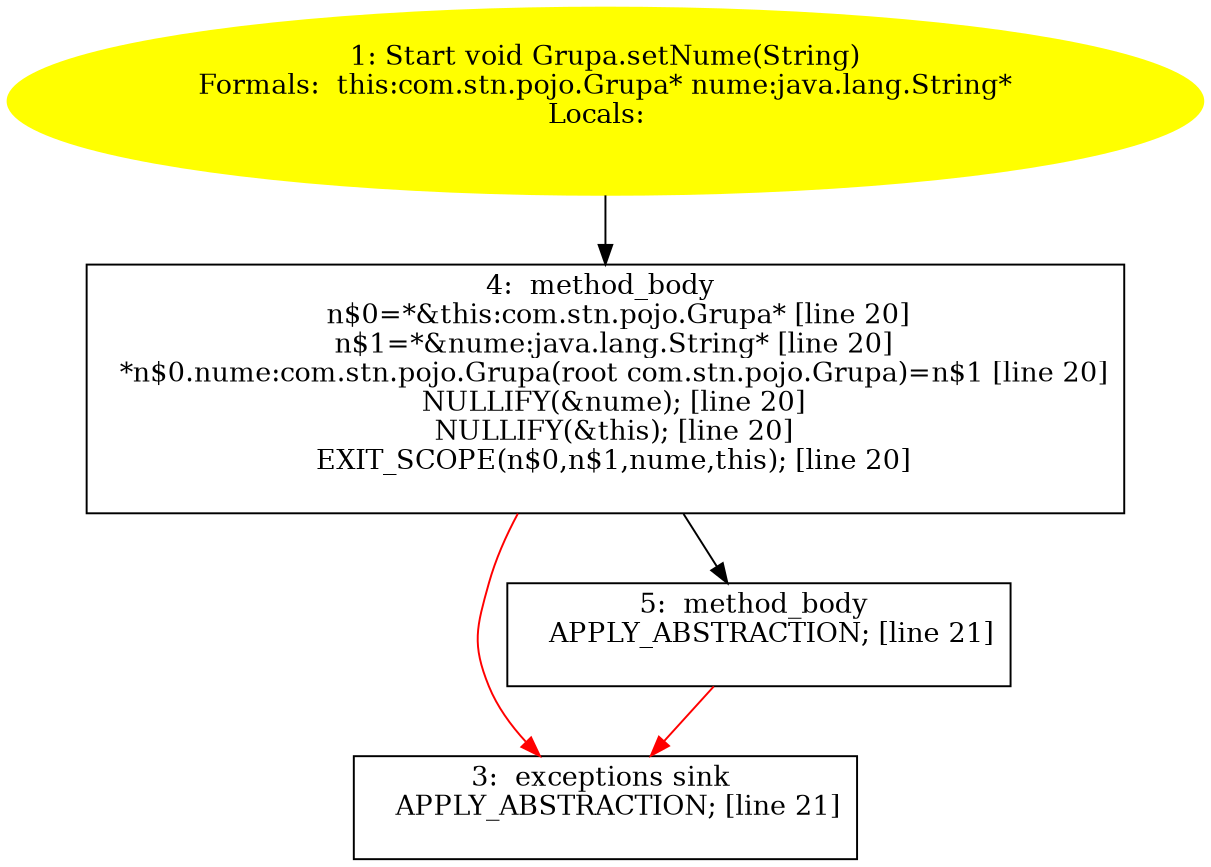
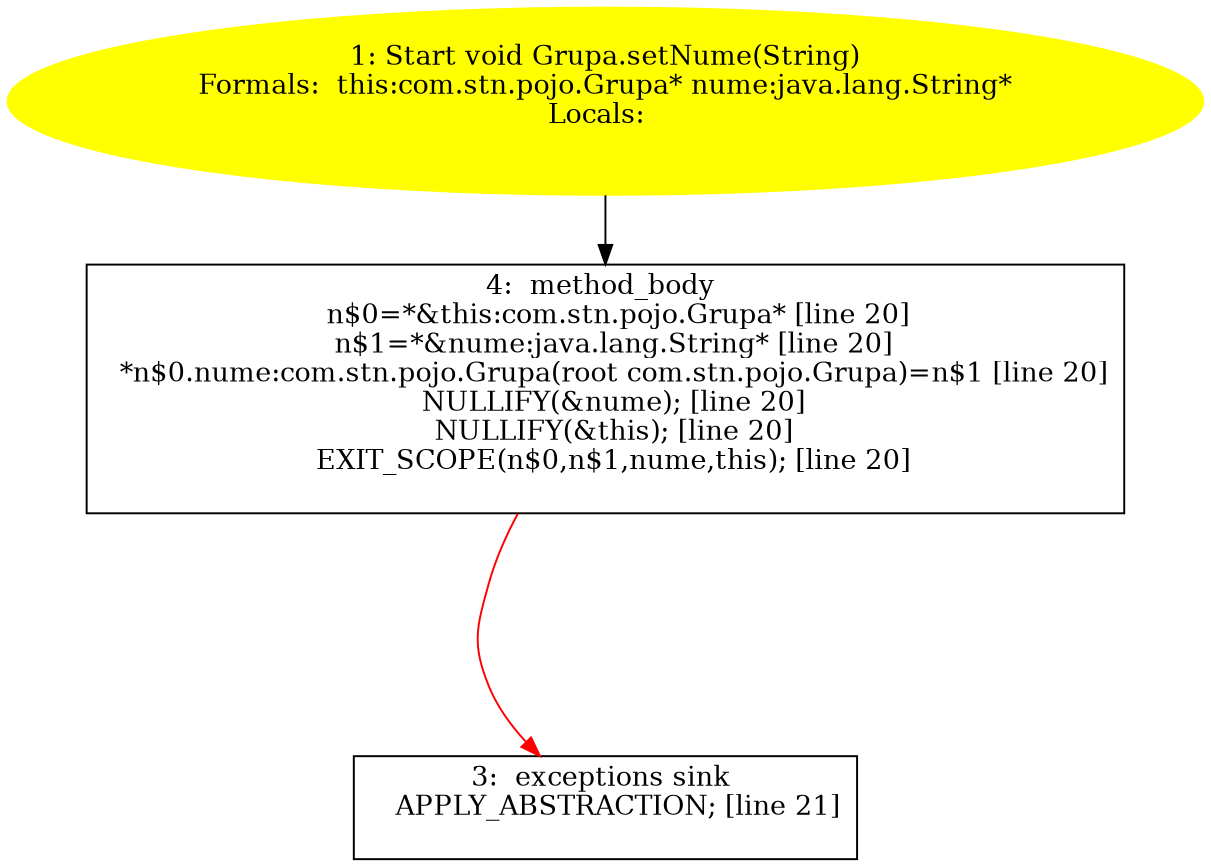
(759, 635) -> none
